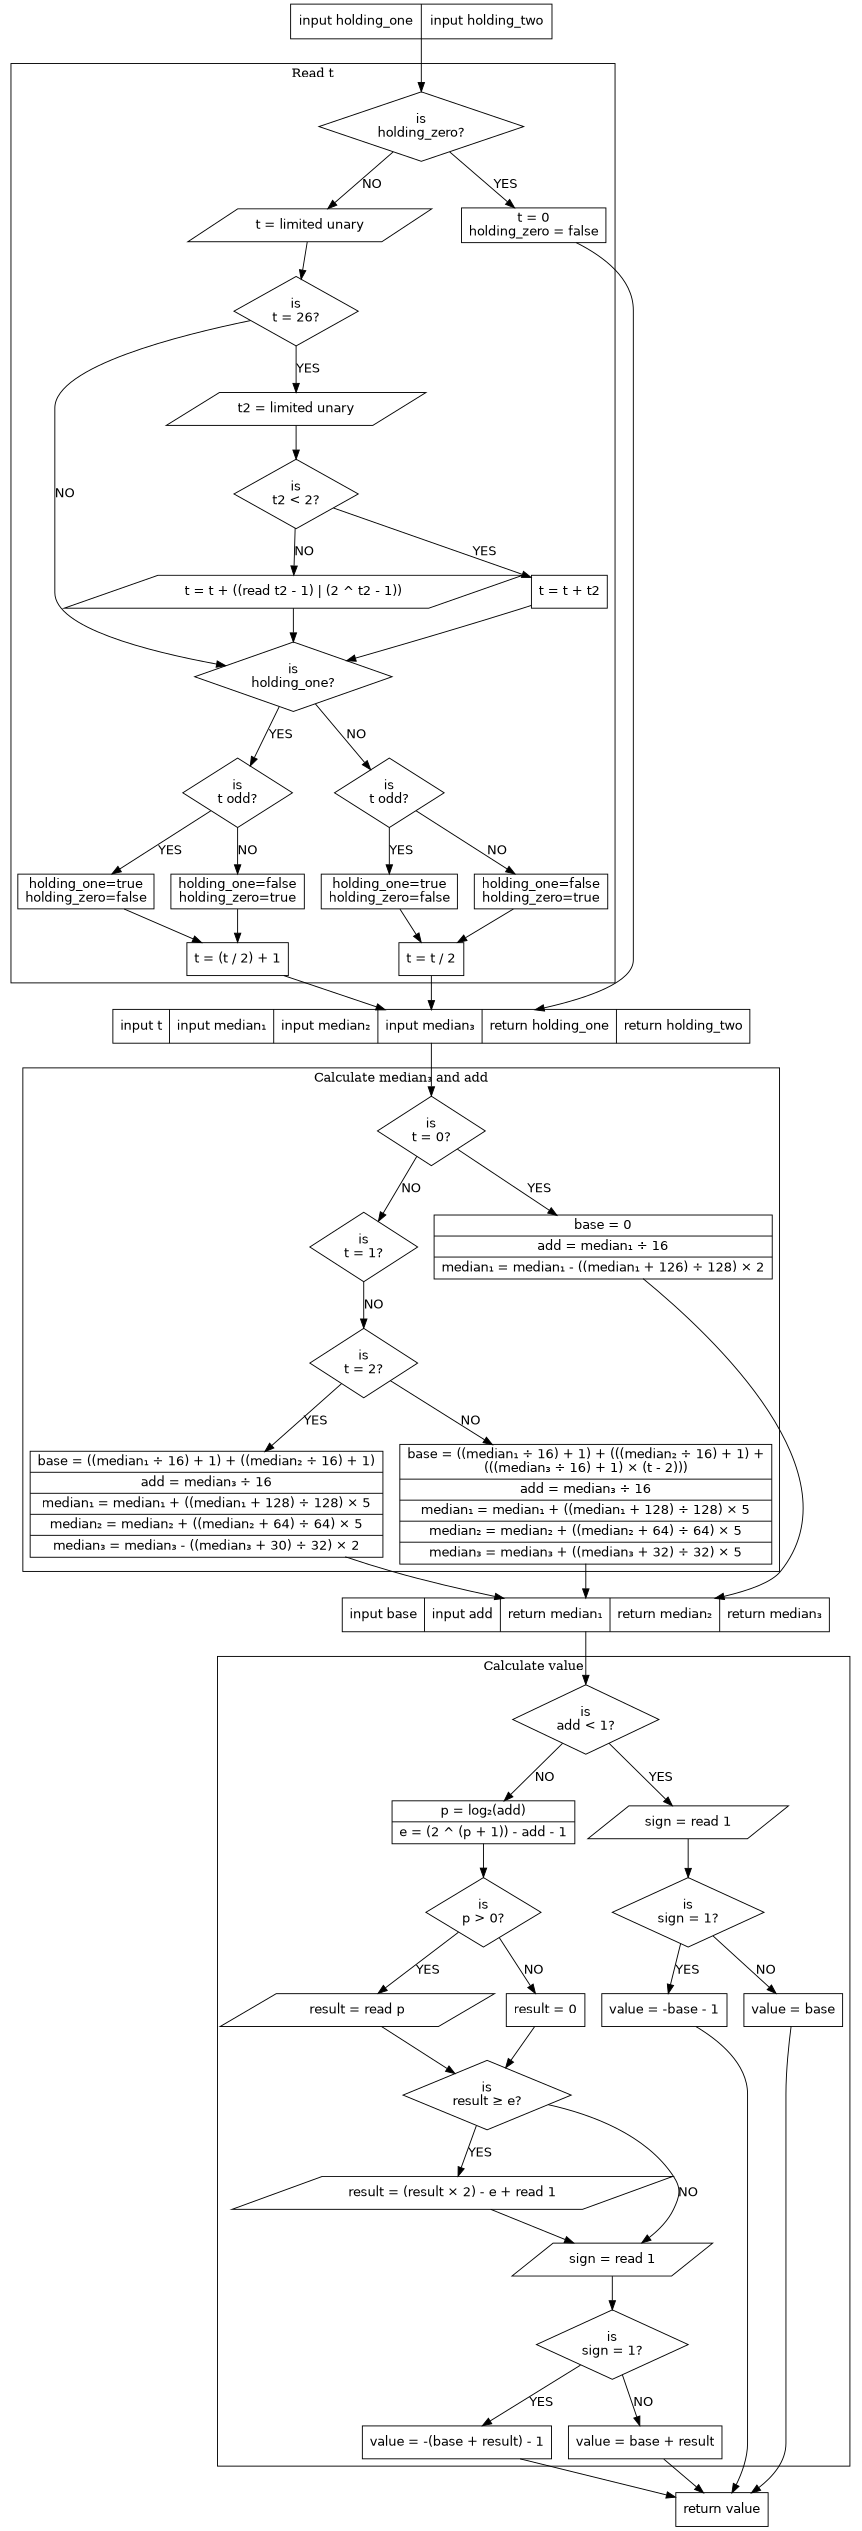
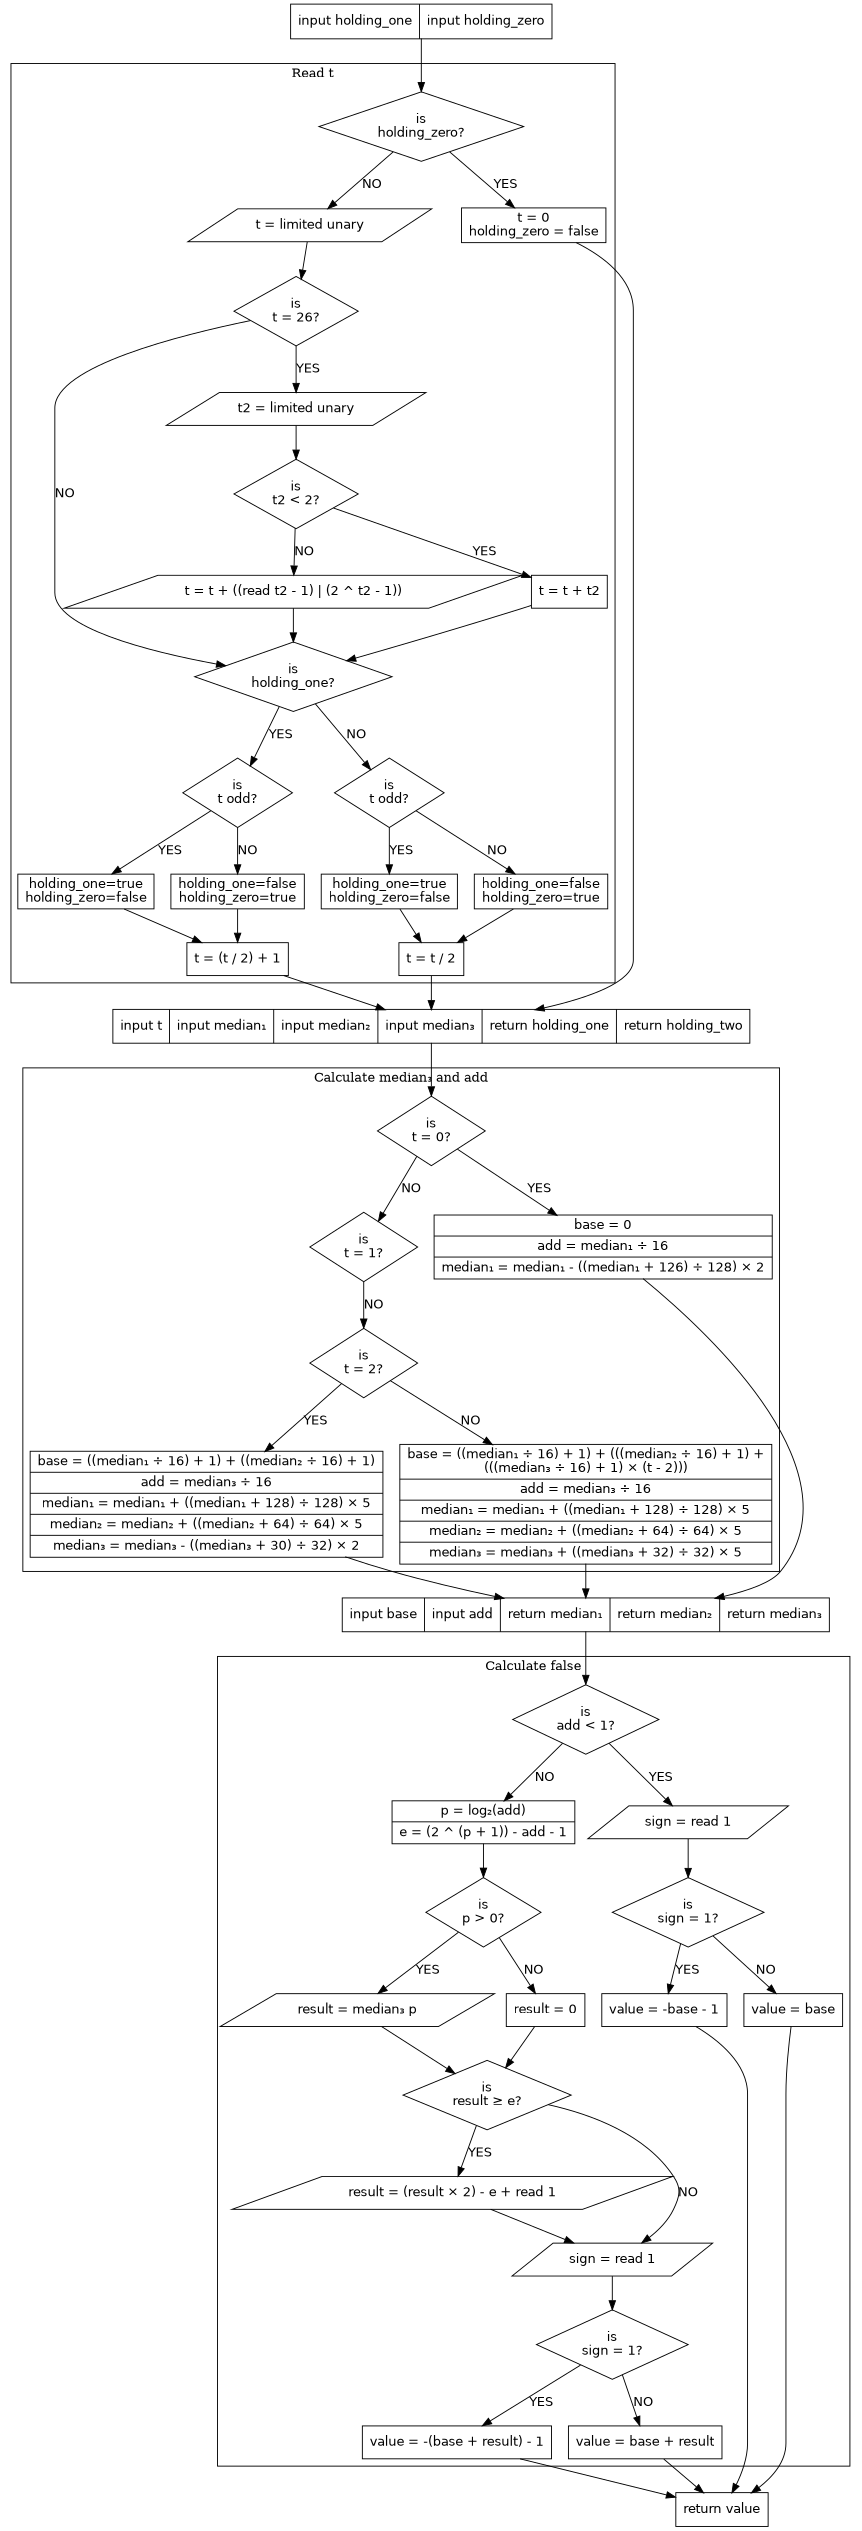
(487, 21) -> (486, 21)
(534, 1667) -> (534, 1667)
(357, 2010) -> (357, 2010)
